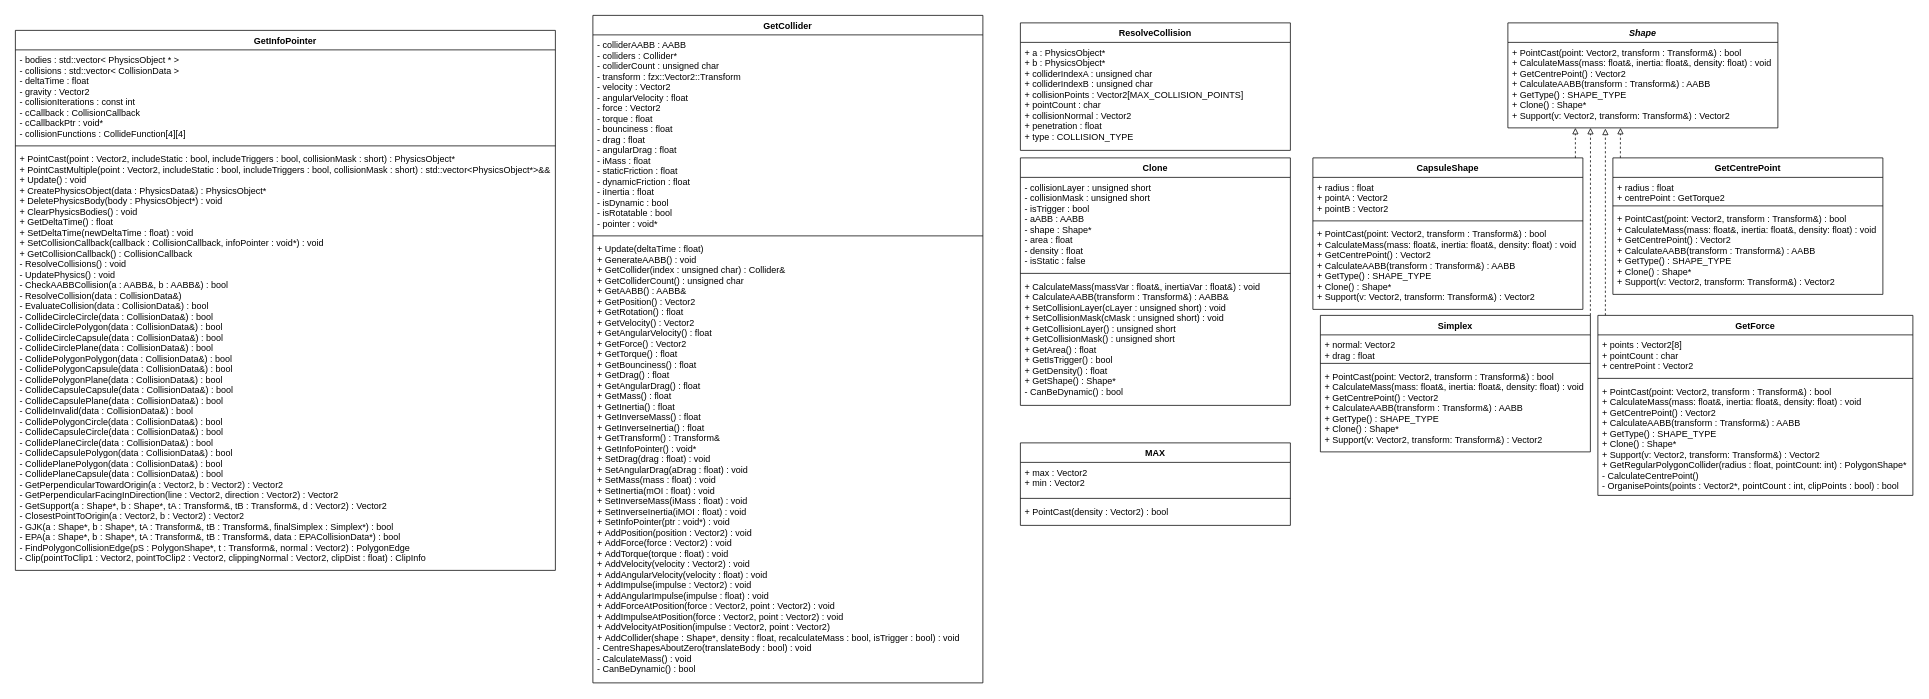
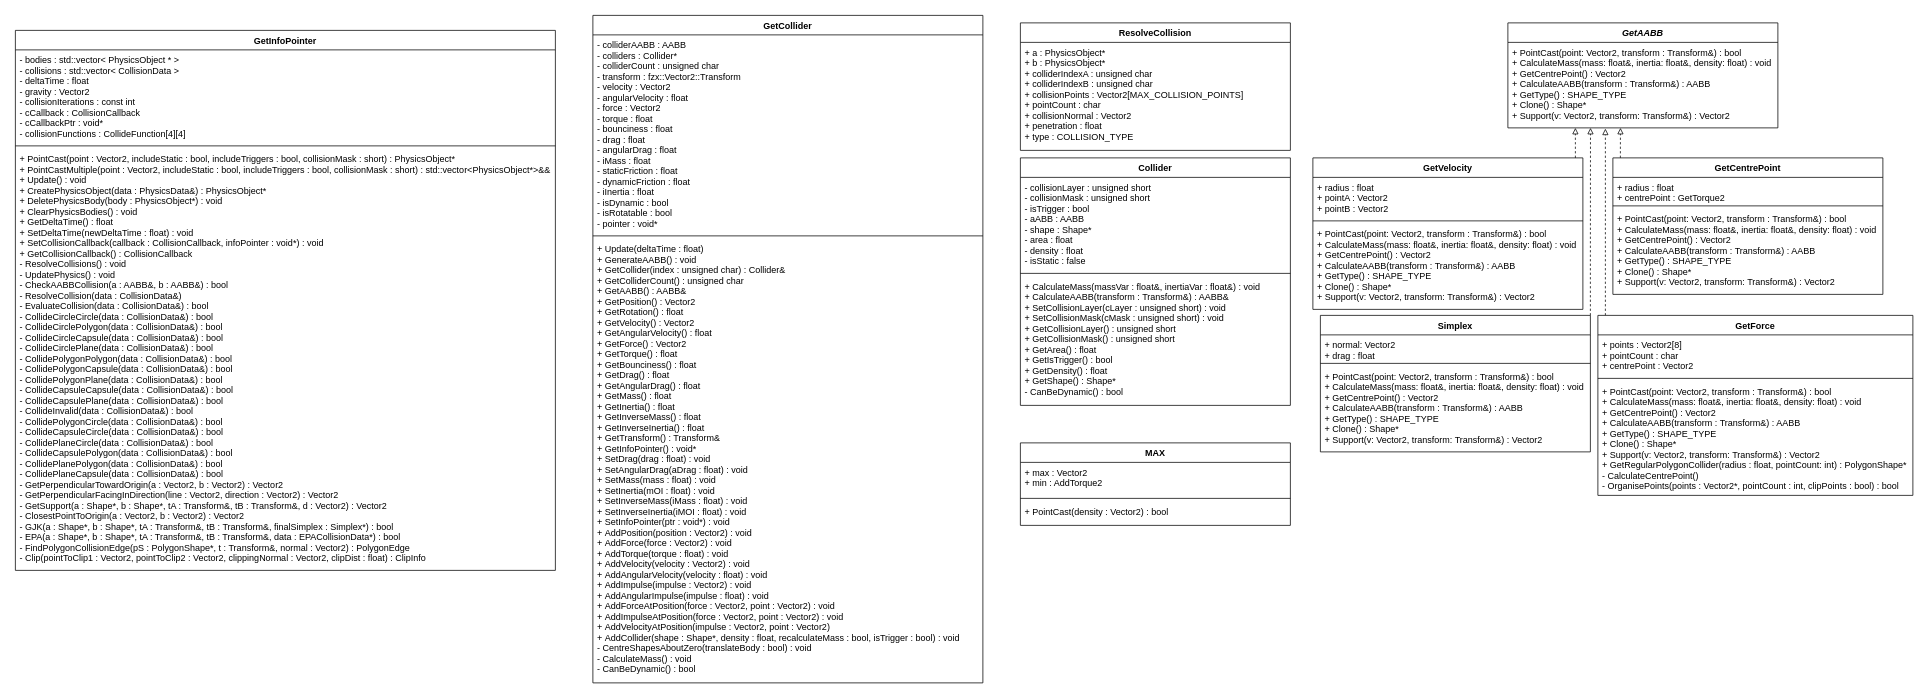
(1643, 33) -> (1643, 33)
(1155, 168) -> (1155, 168)
(1448, 168) -> (1448, 168)
(1058, 473) -> (1058, 473)
